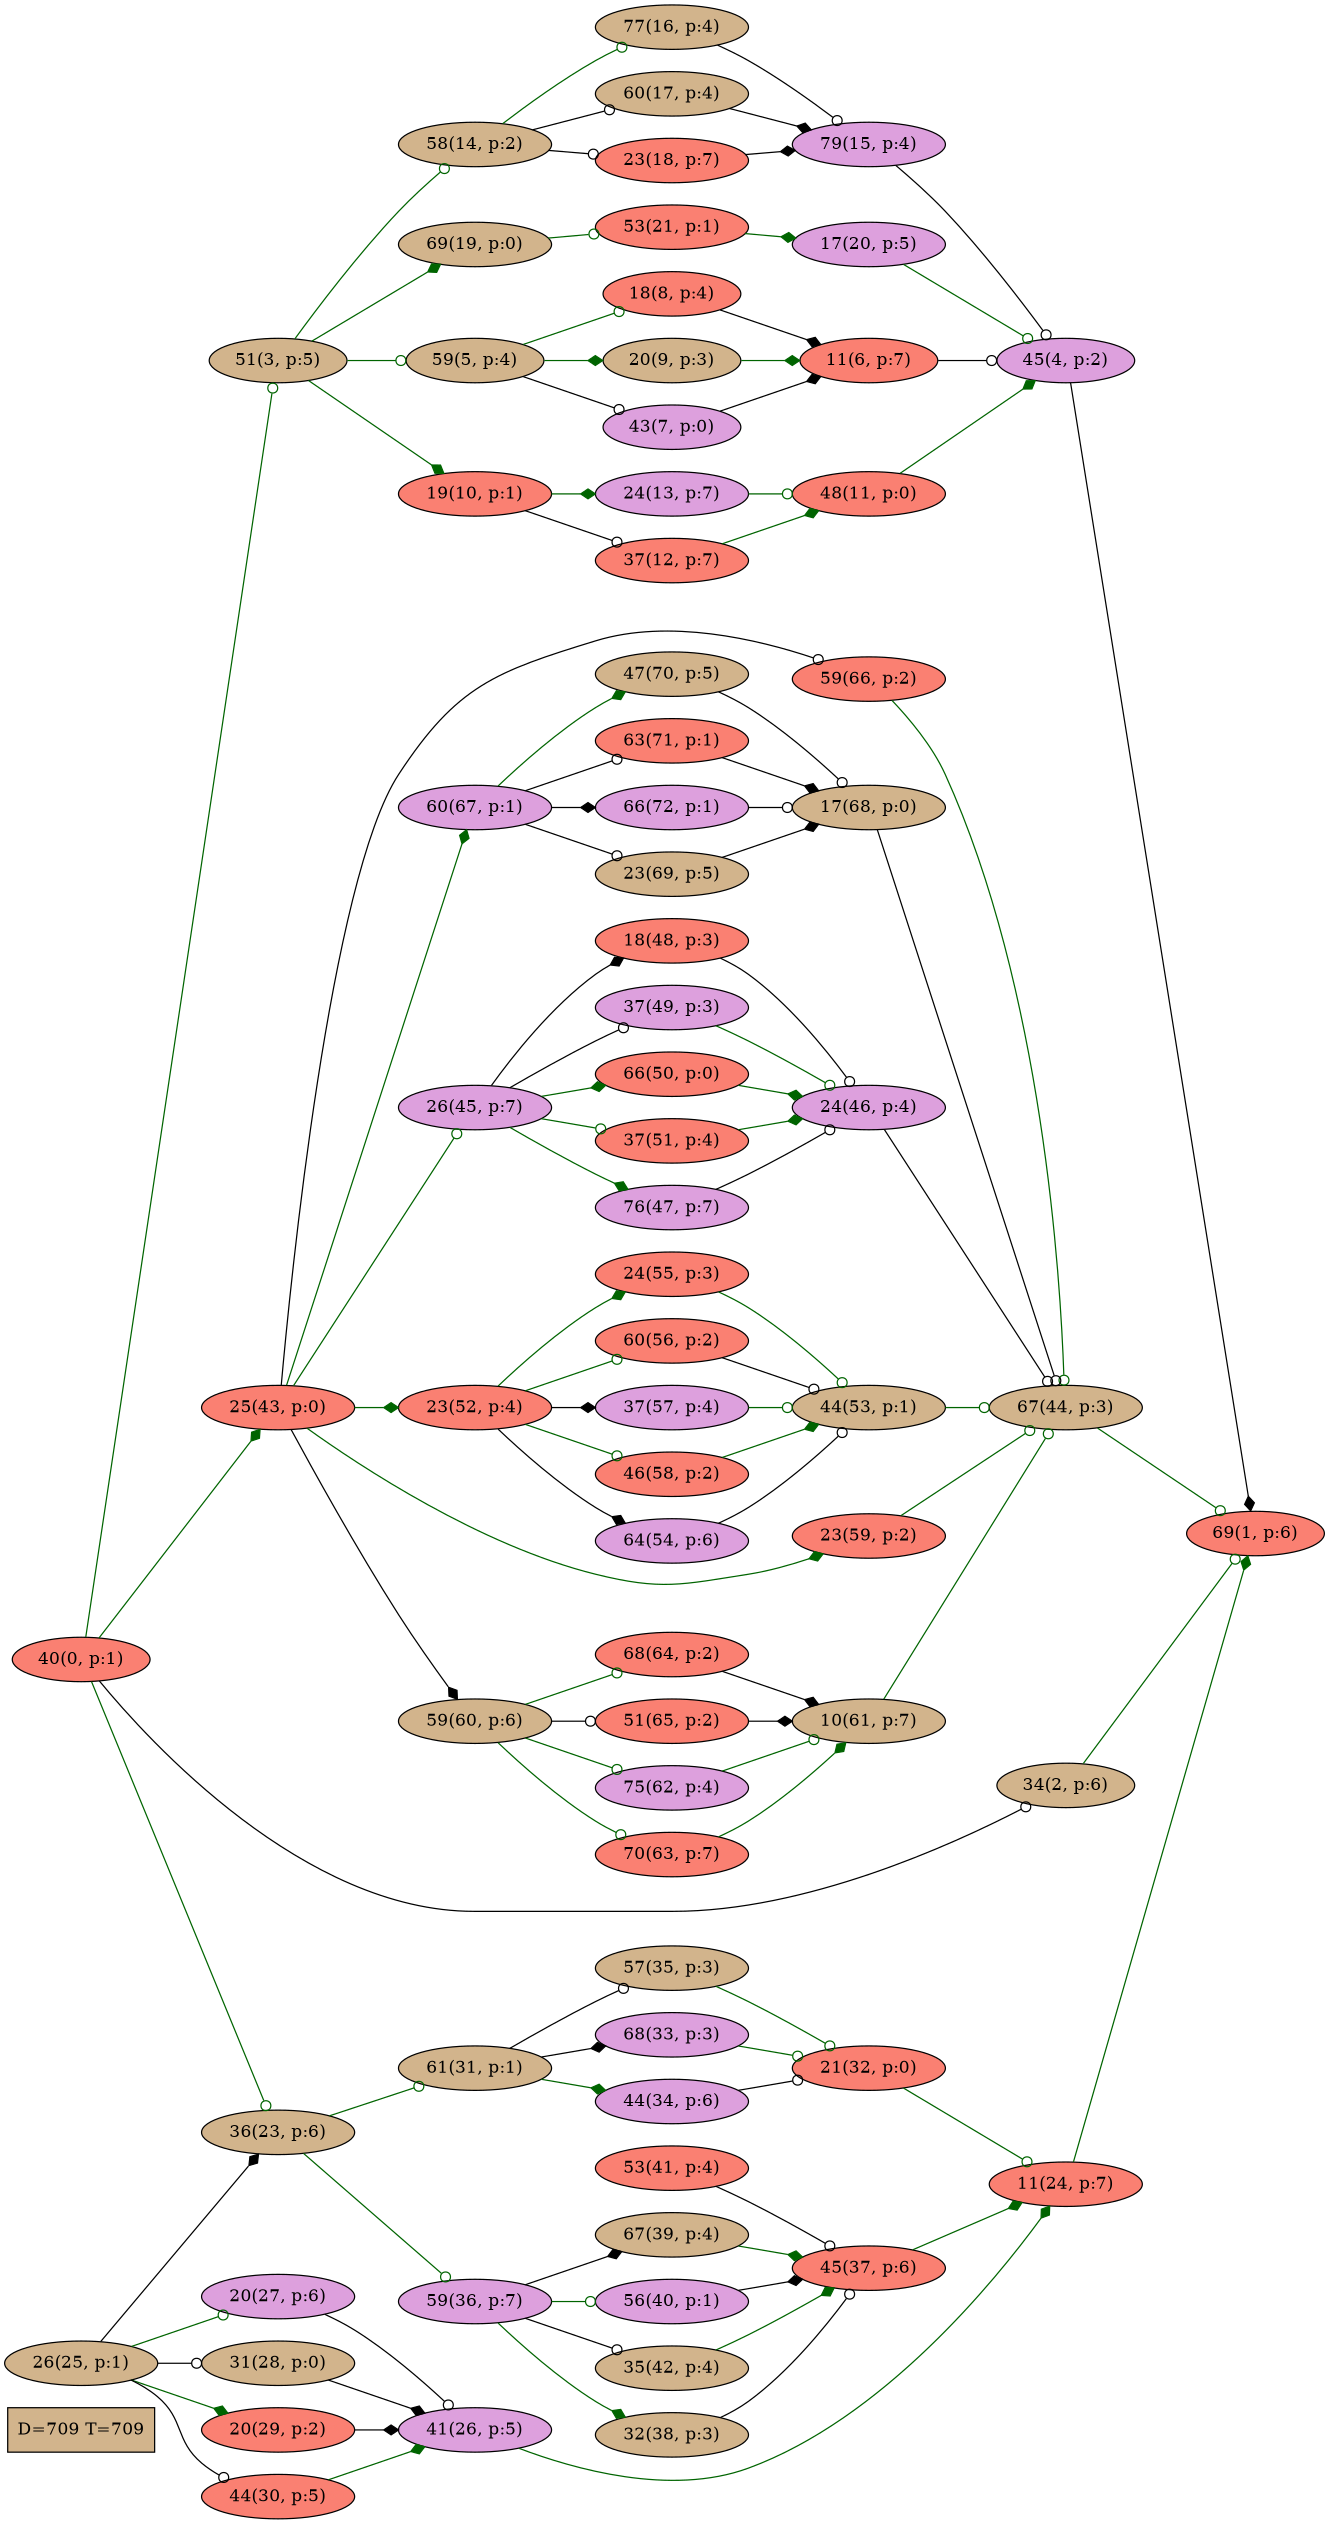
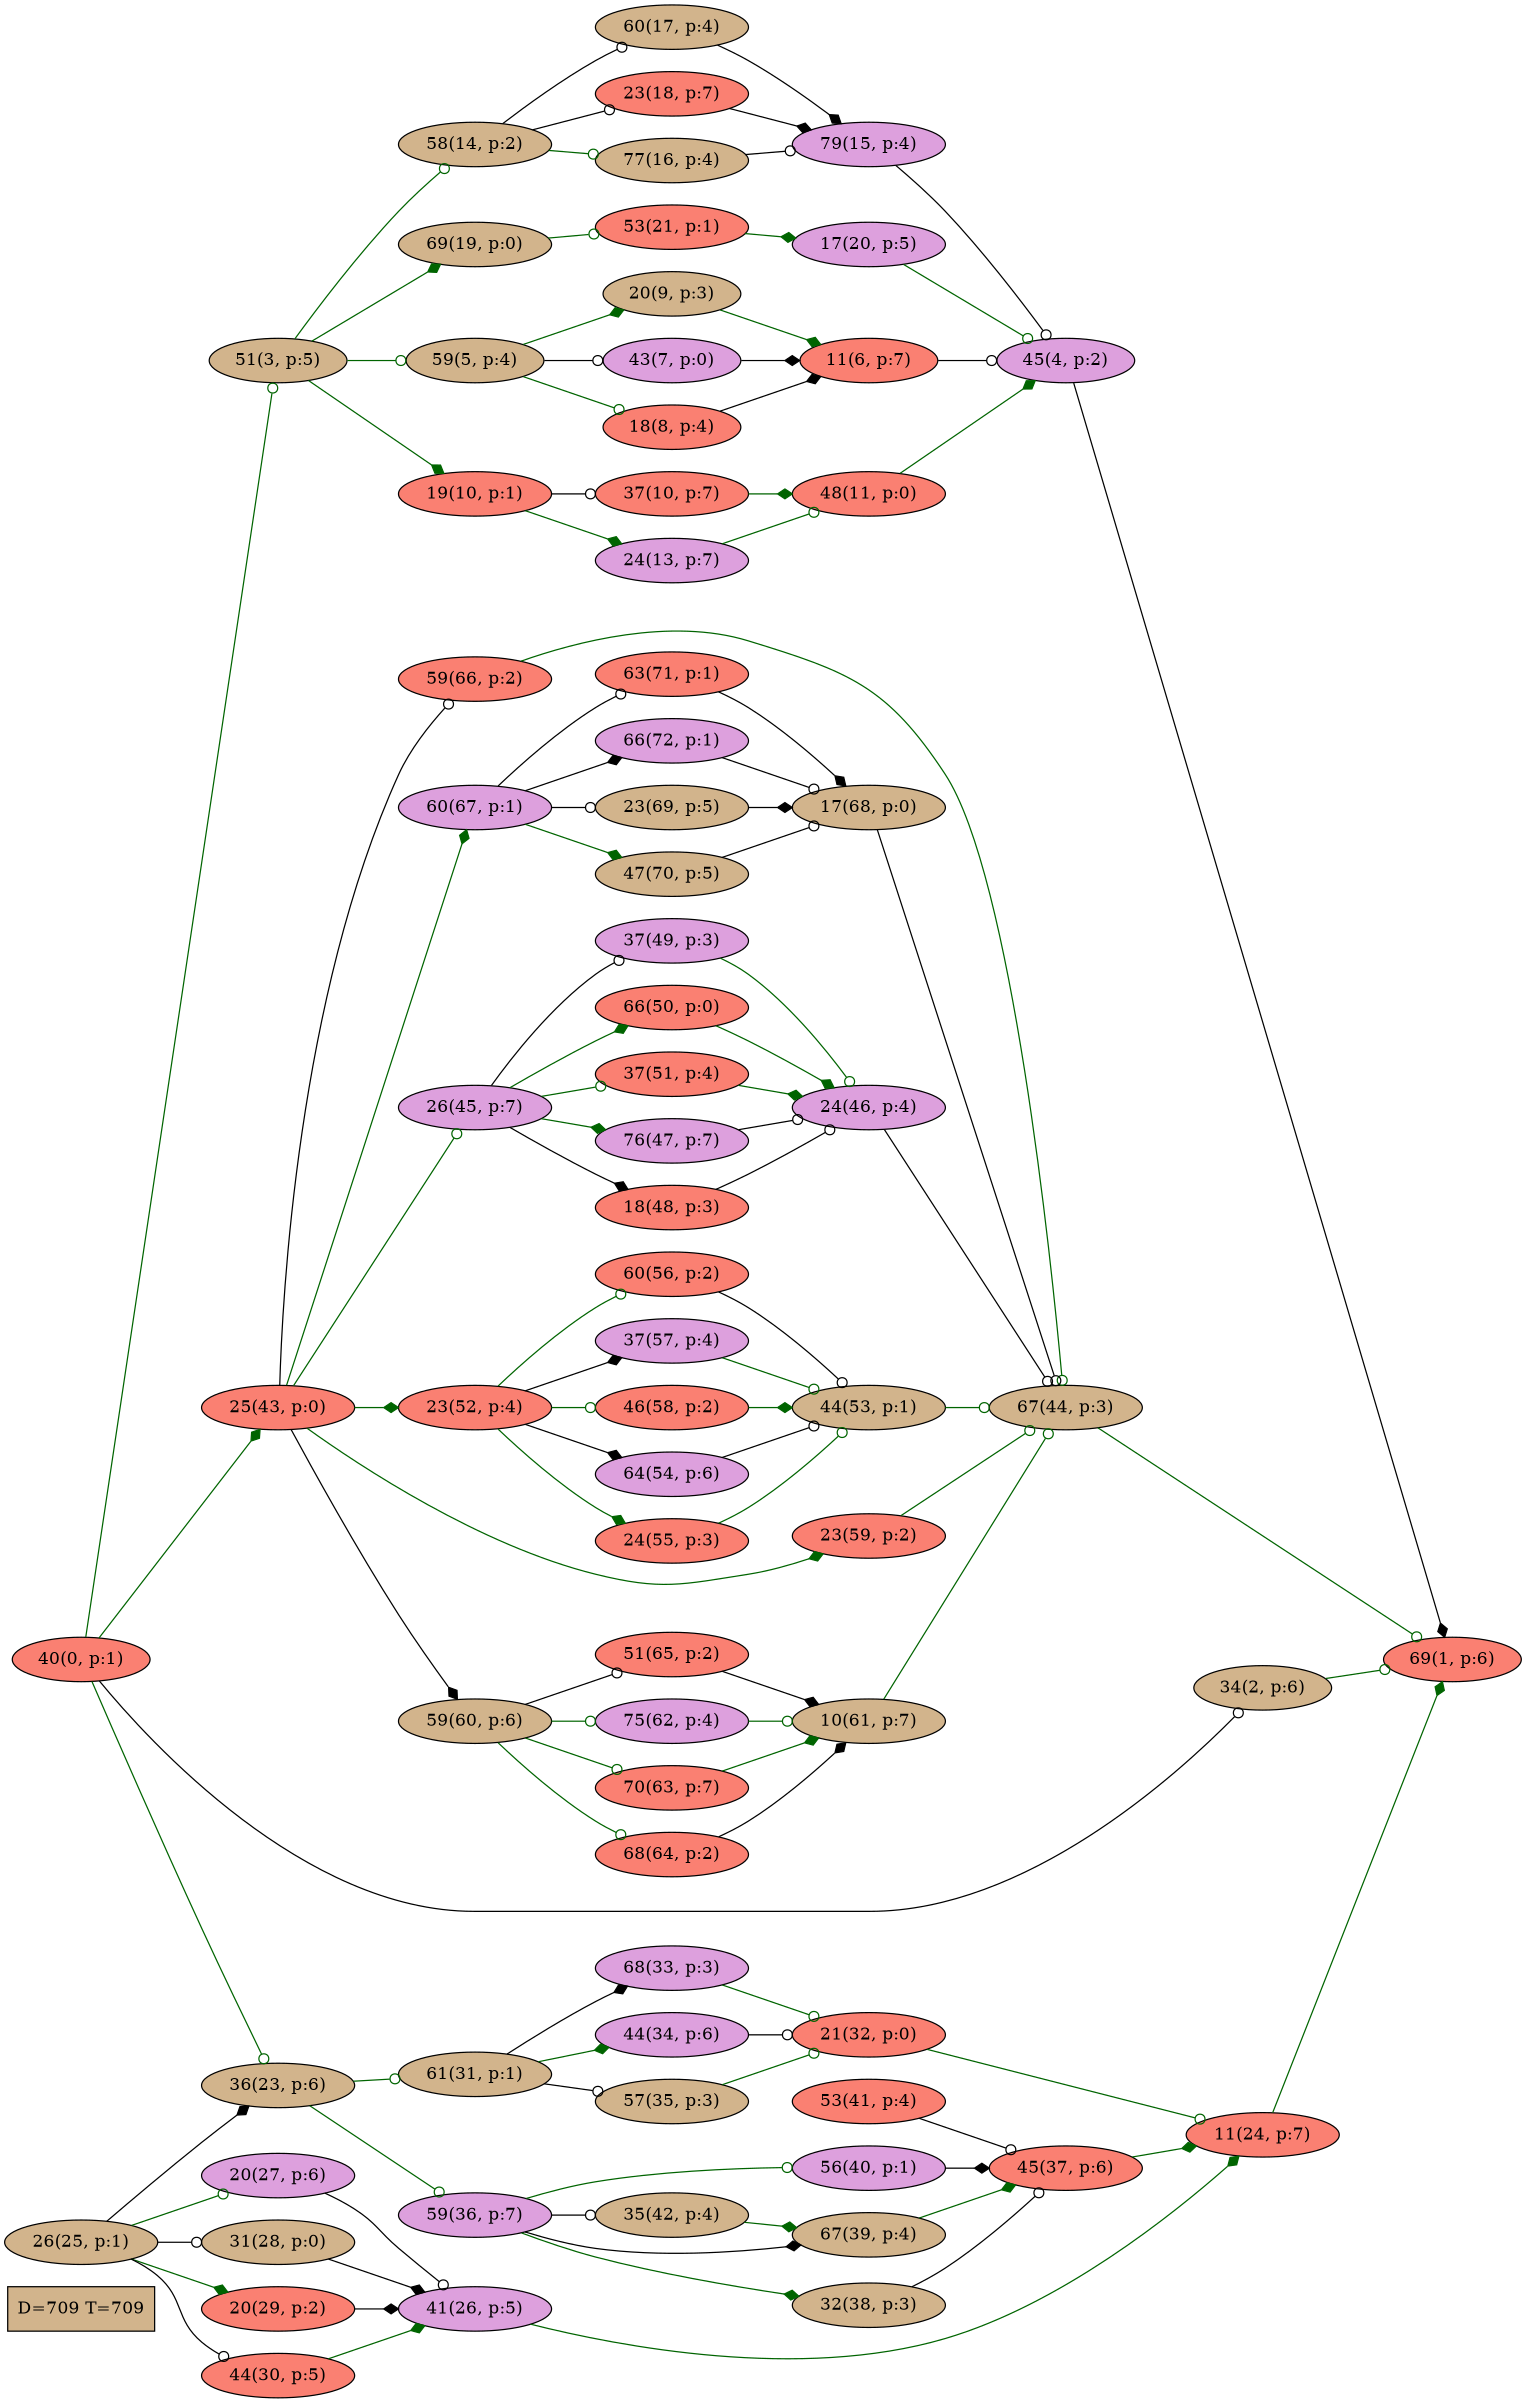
(672, 561) -> (672, 494)
(769, 2324) -> (763, 2224)
